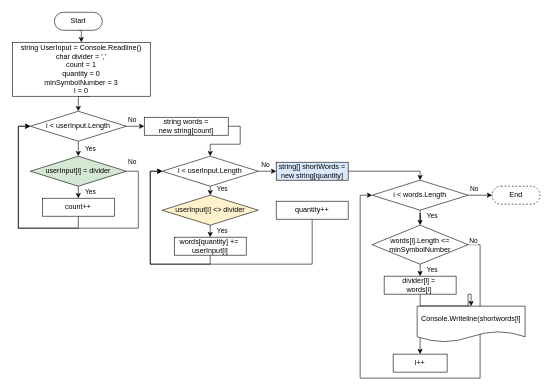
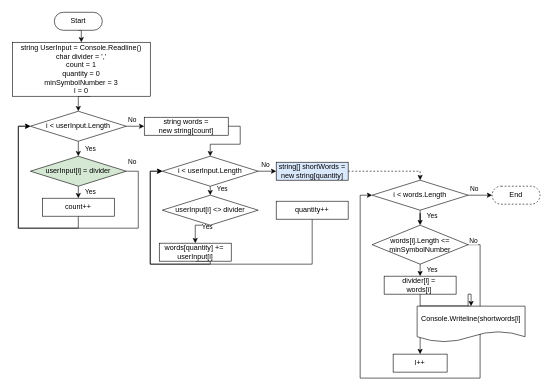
(386, 171) -> (386, 171)
(210, 210) -> (210, 210)
(210, 246) -> (195, 252)
